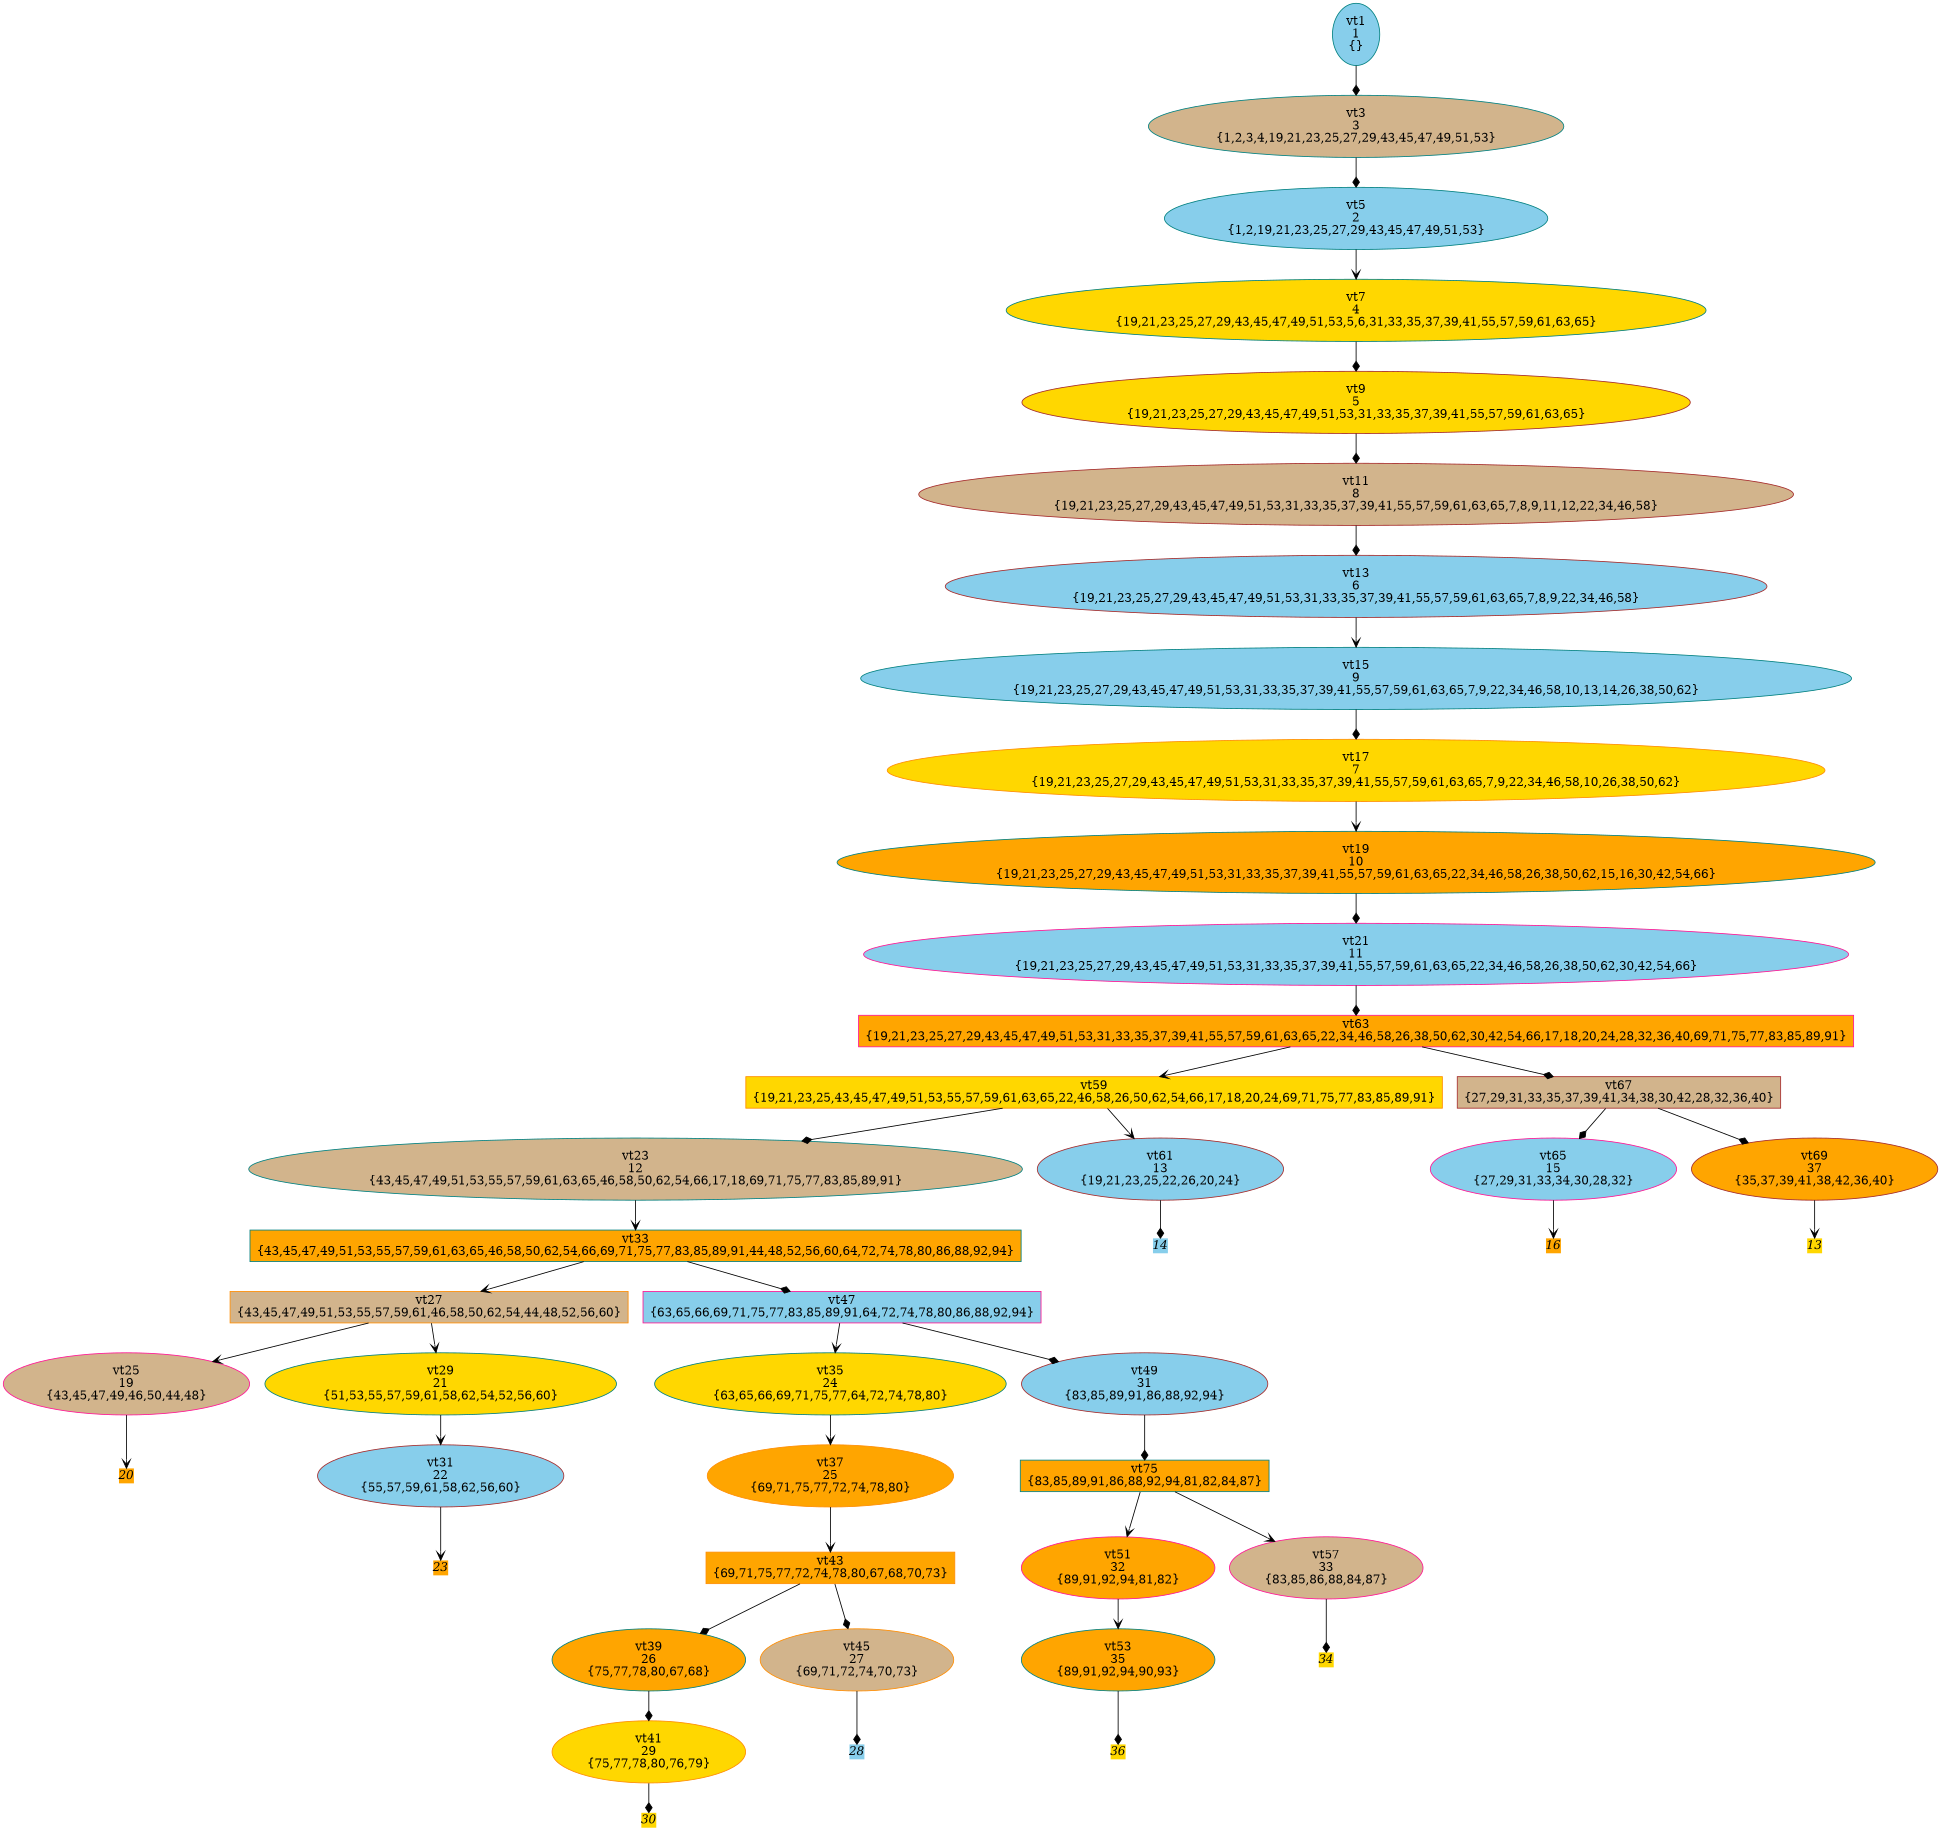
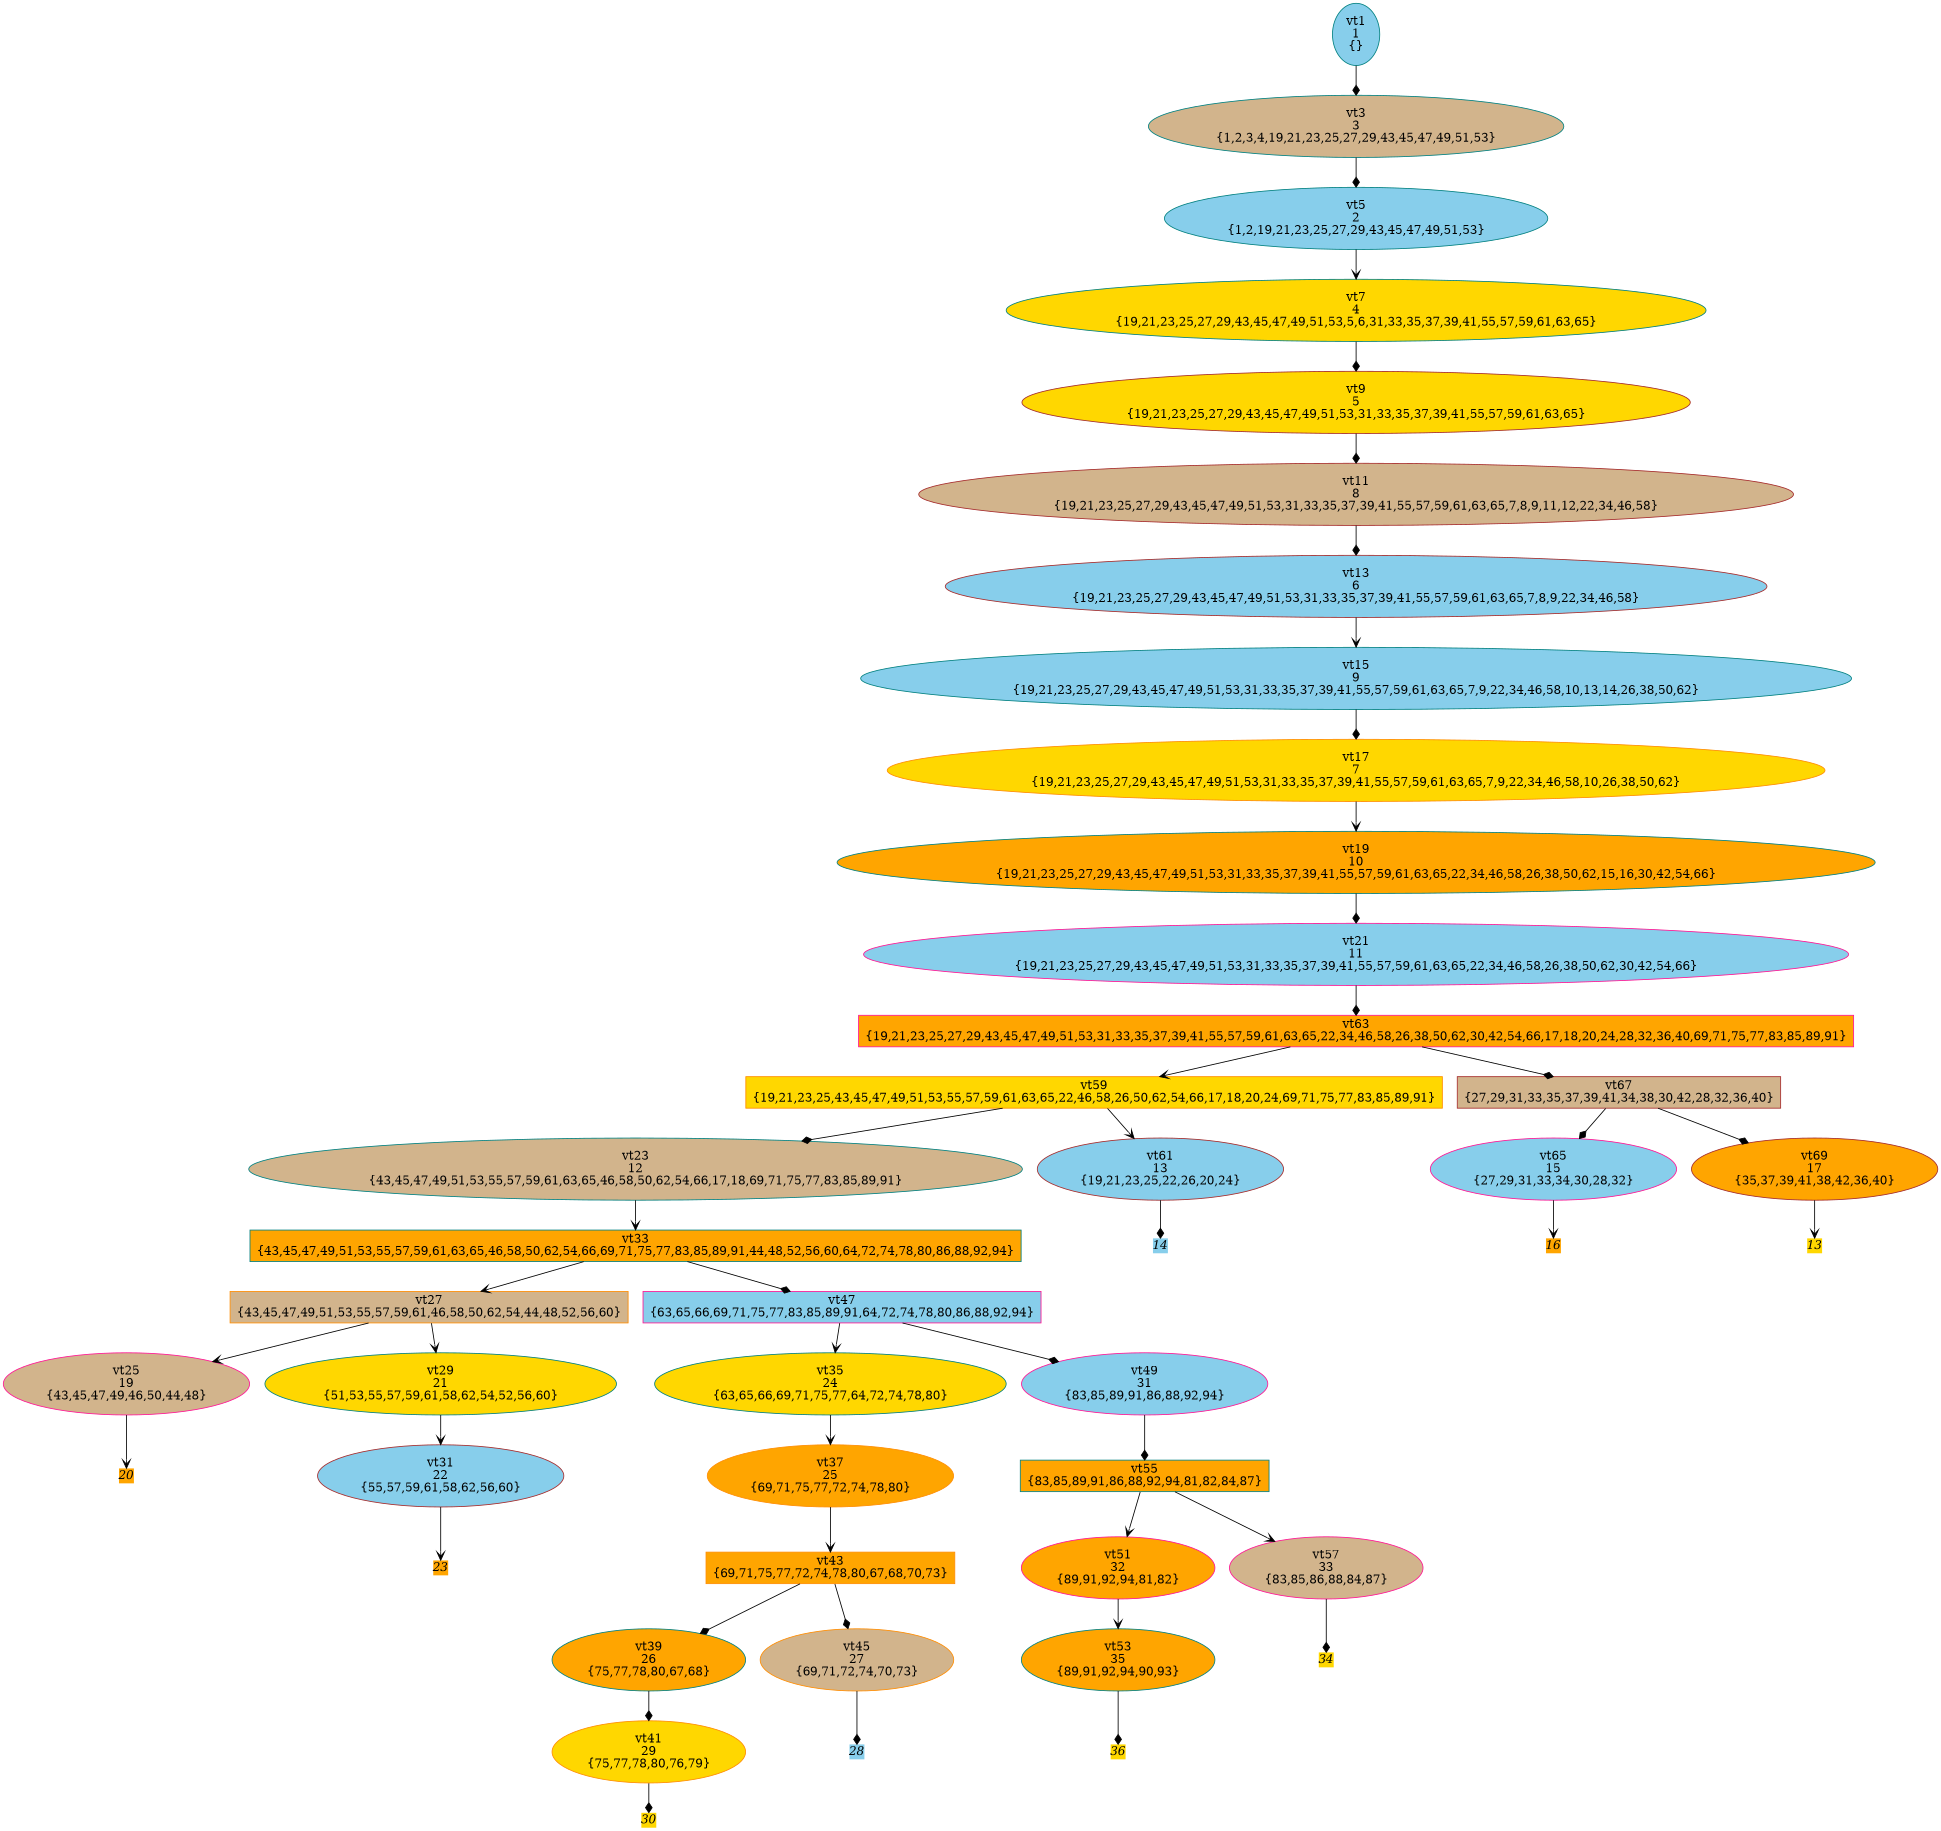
(1815, 1169) -> (1815, 1169)
(1145, 1384) -> (1145, 1384)
(1145, 1476) -> (1145, 1476)
